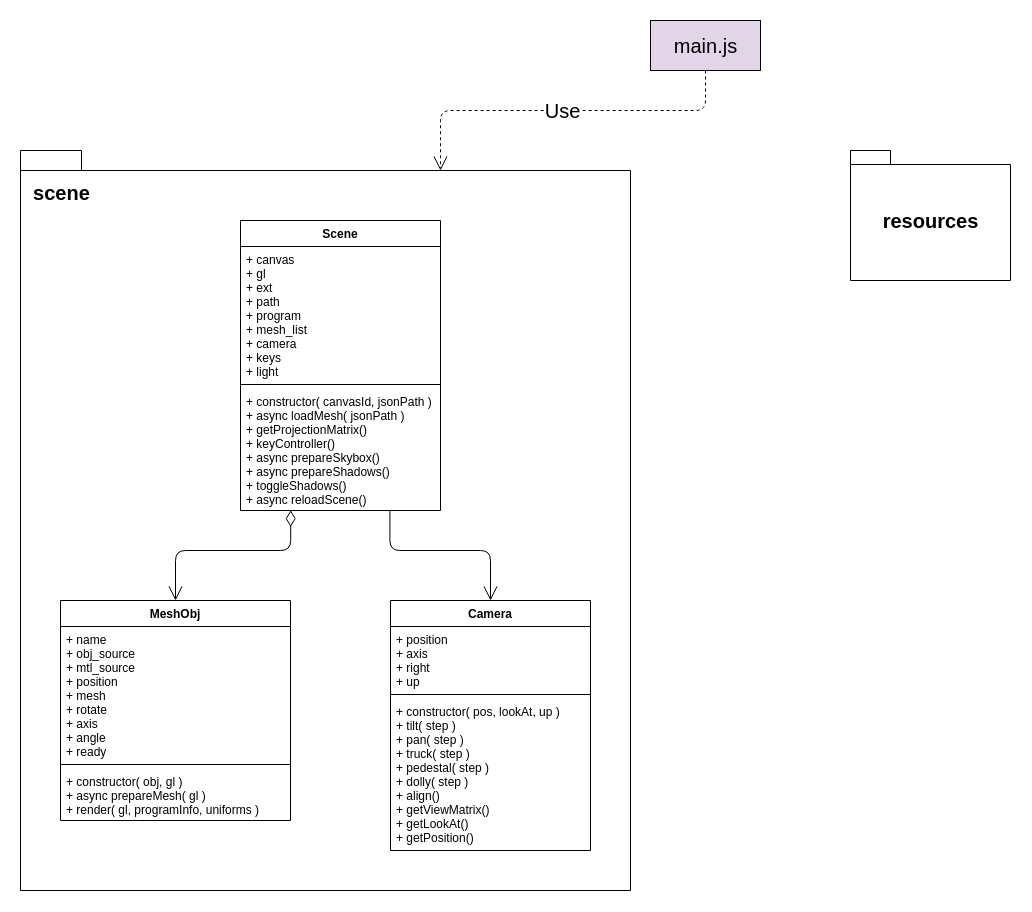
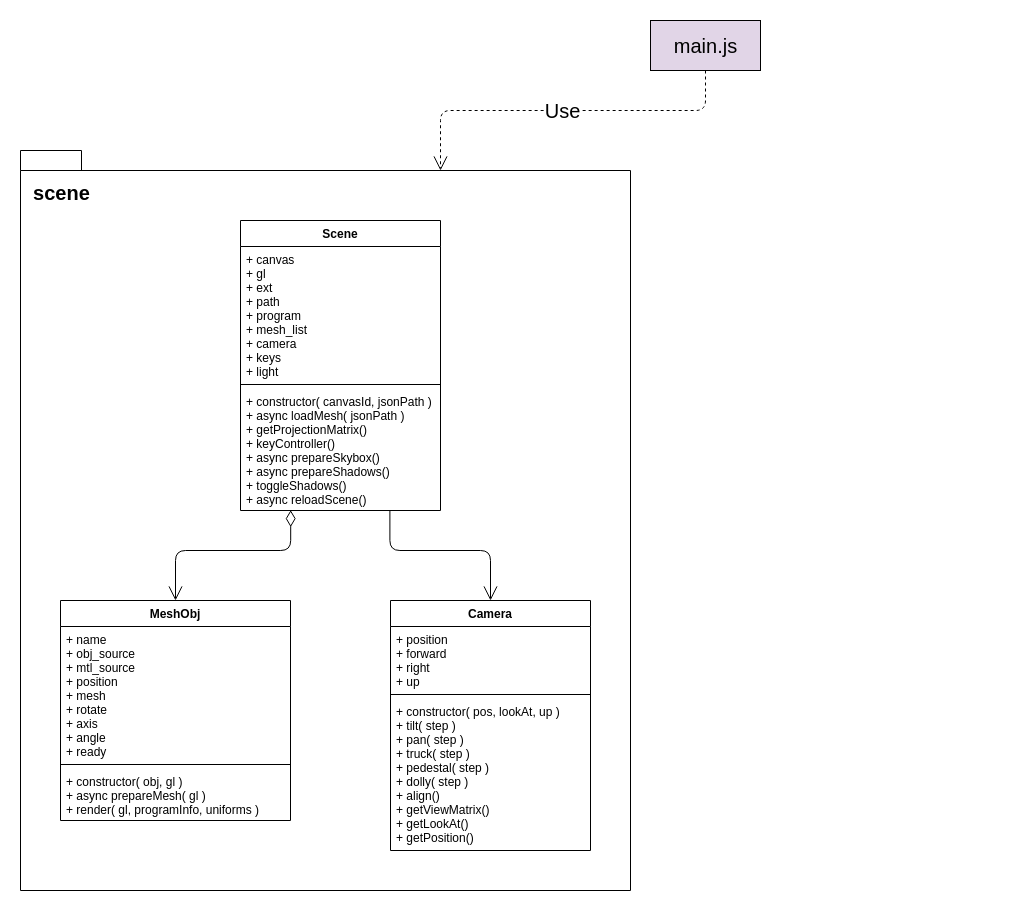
(931, 216) -> none
(425, 640) -> (425, 640)
